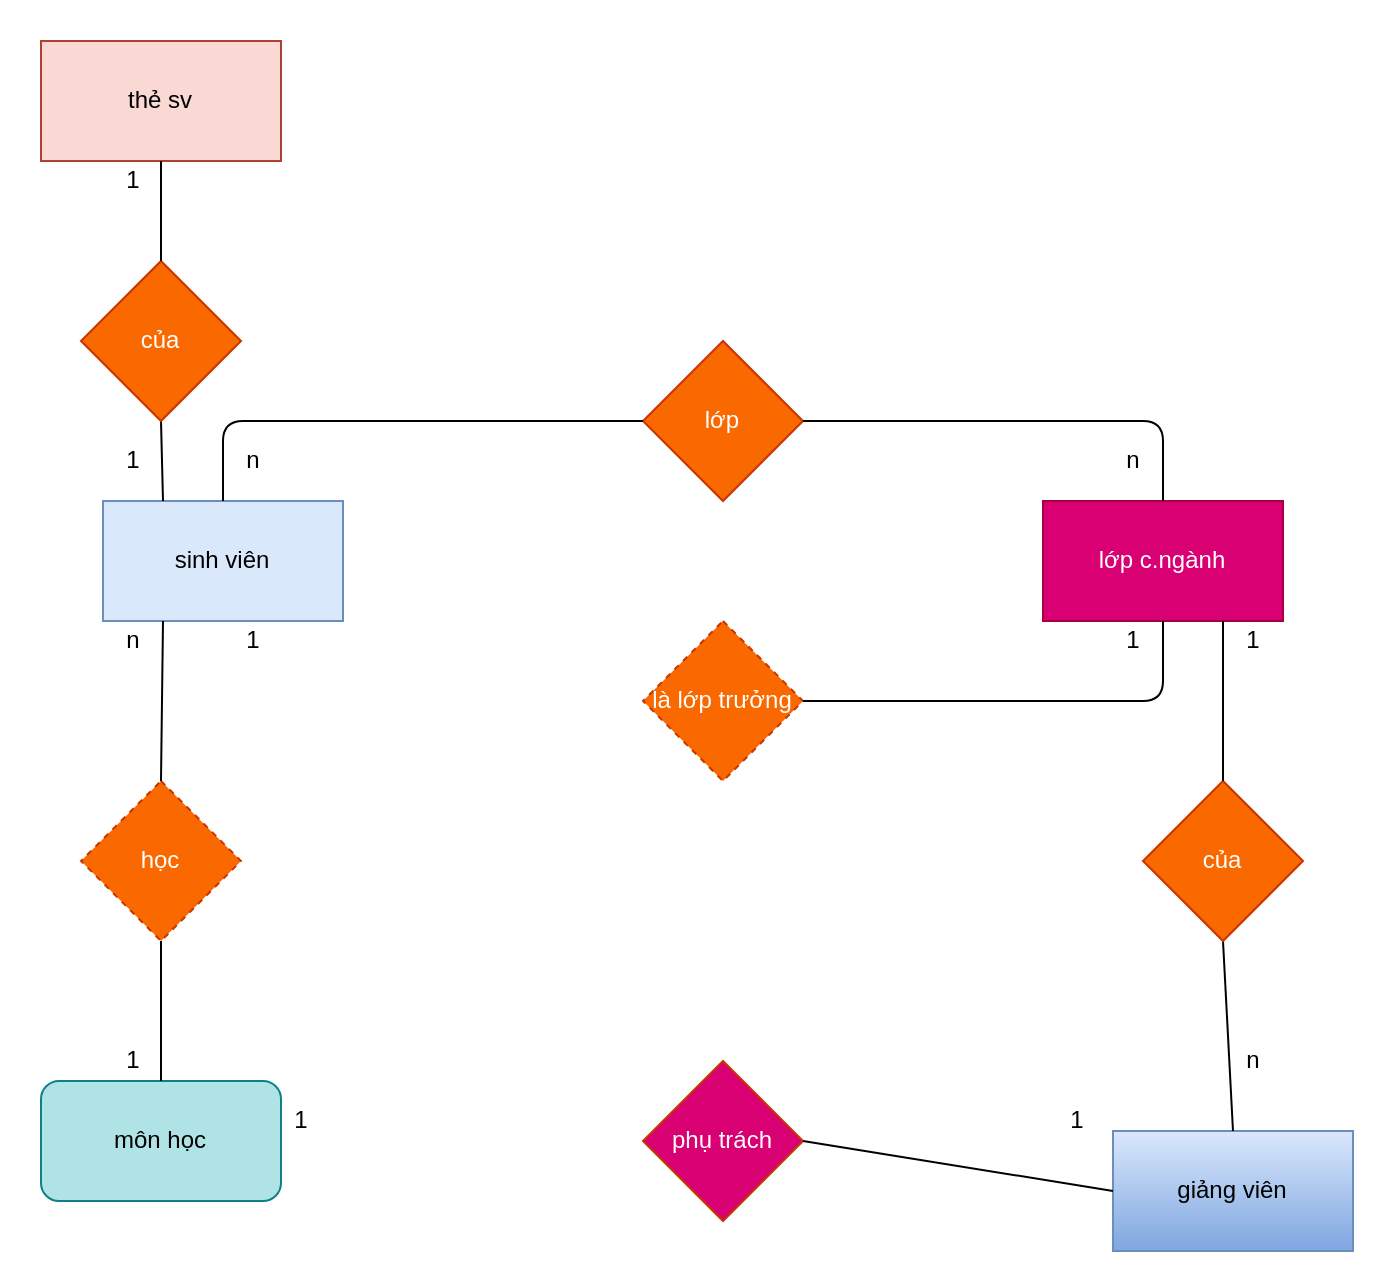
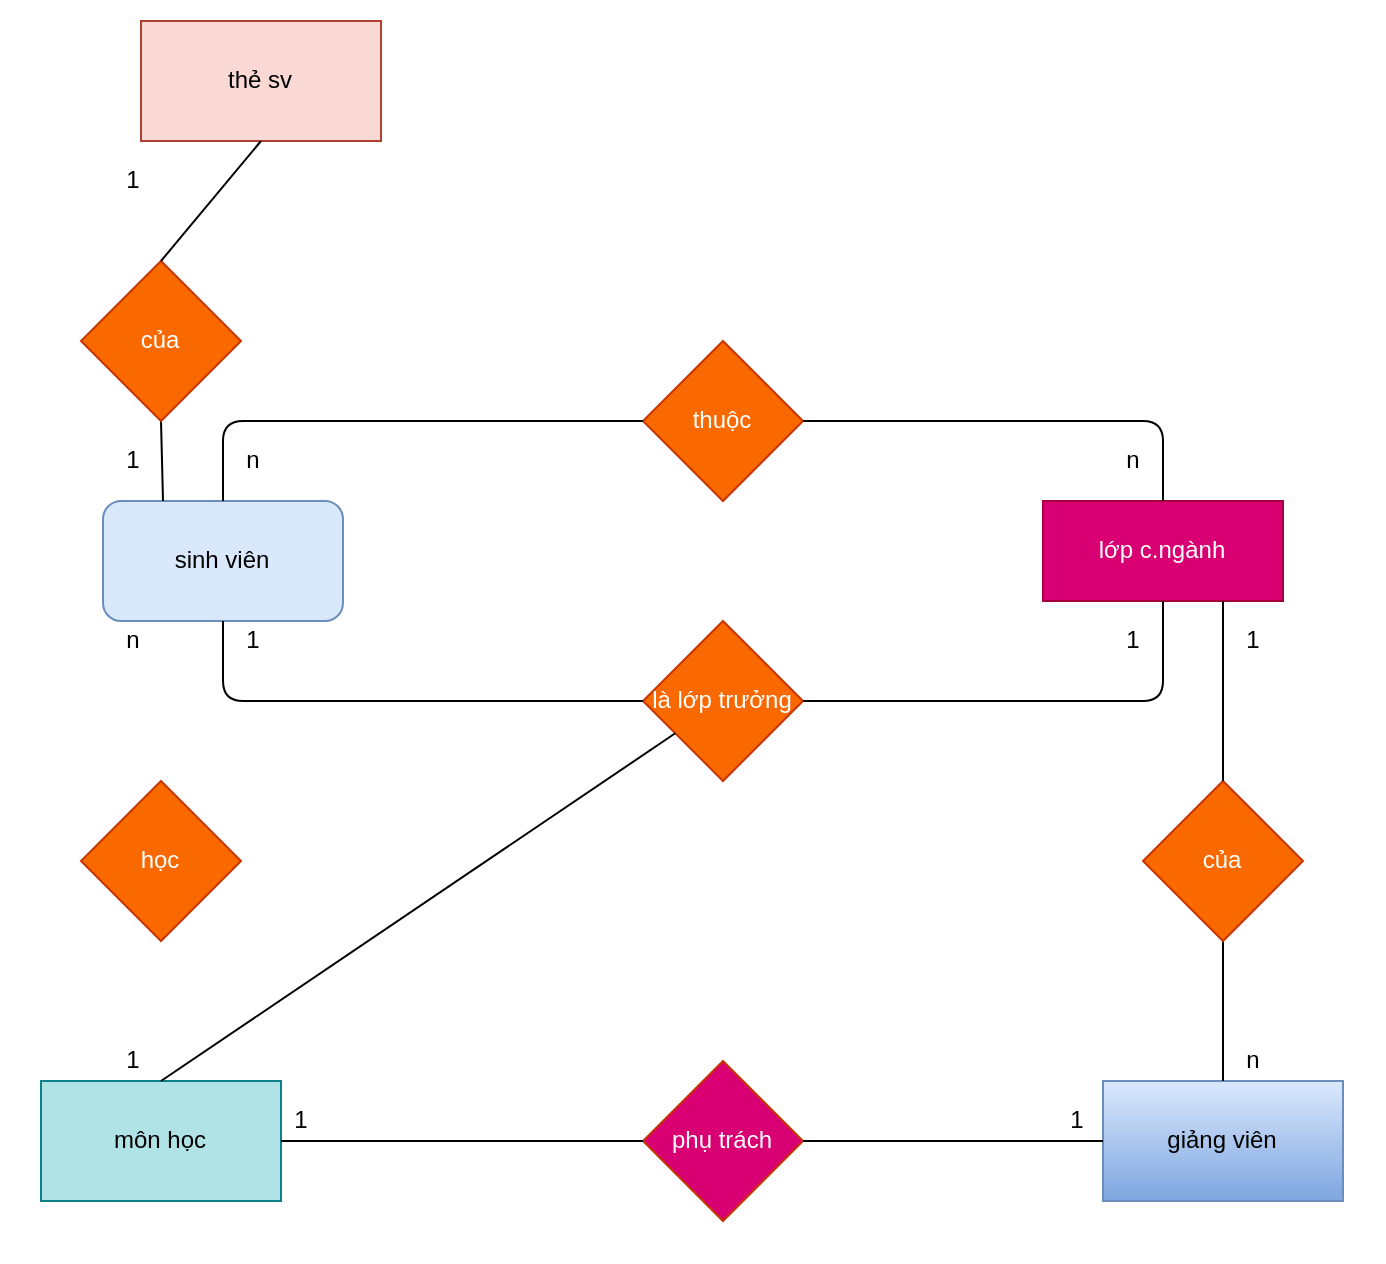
(161, 101) -> (261, 81)
(723, 421) -> (723, 421)
(223, 561) -> (223, 561)
(1163, 561) -> (1163, 551)
(162, 701) -> none
none -> (400, 701)
(723, 701) -> (723, 701)
(161, 861) -> (161, 861)
(161, 1011) -> (418, 907)
(161, 1141) -> (161, 1141)
none -> (462, 1141)
(1233, 1191) -> (1223, 1141)
